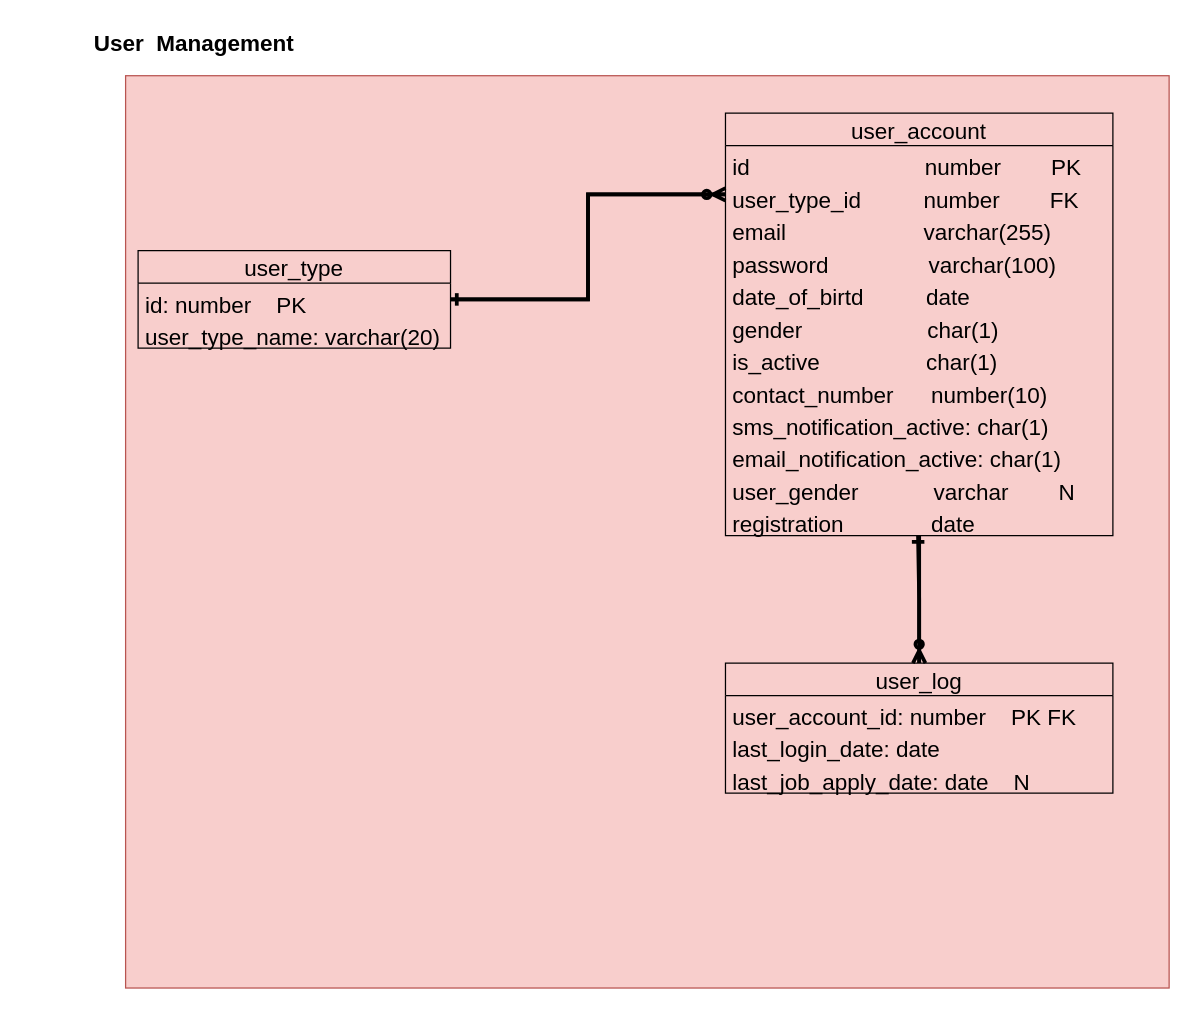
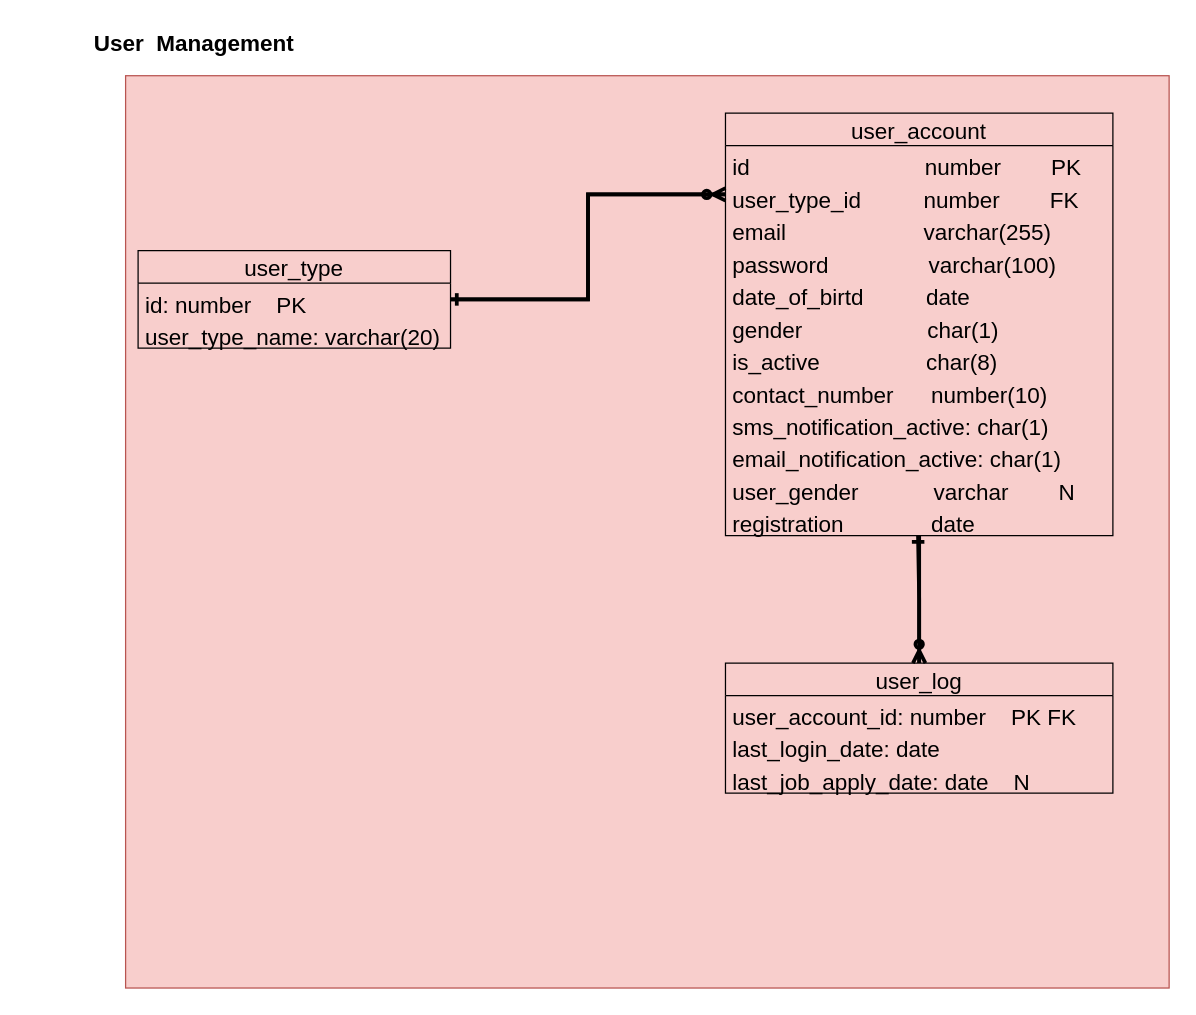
(911, 363) -> (911, 363)
